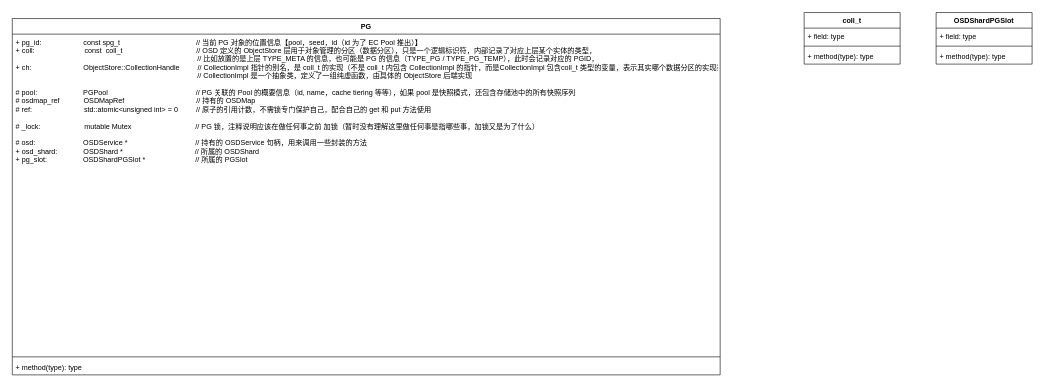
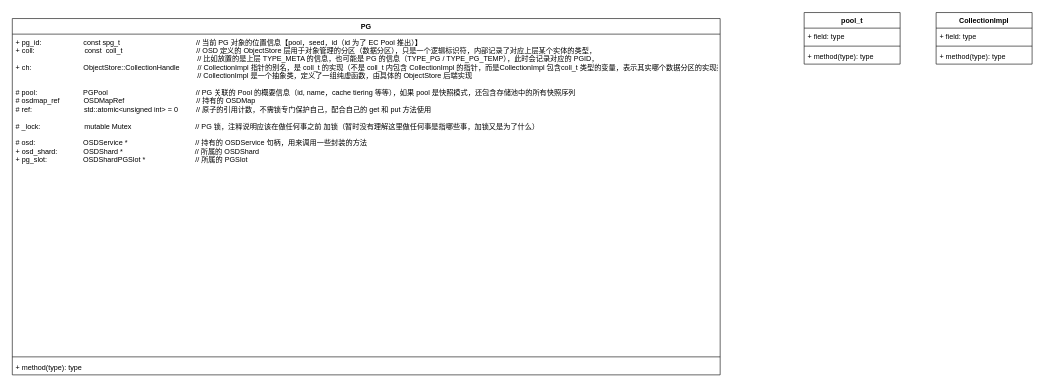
(852, 20) -> (852, 20)
(984, 20) -> (984, 20)
